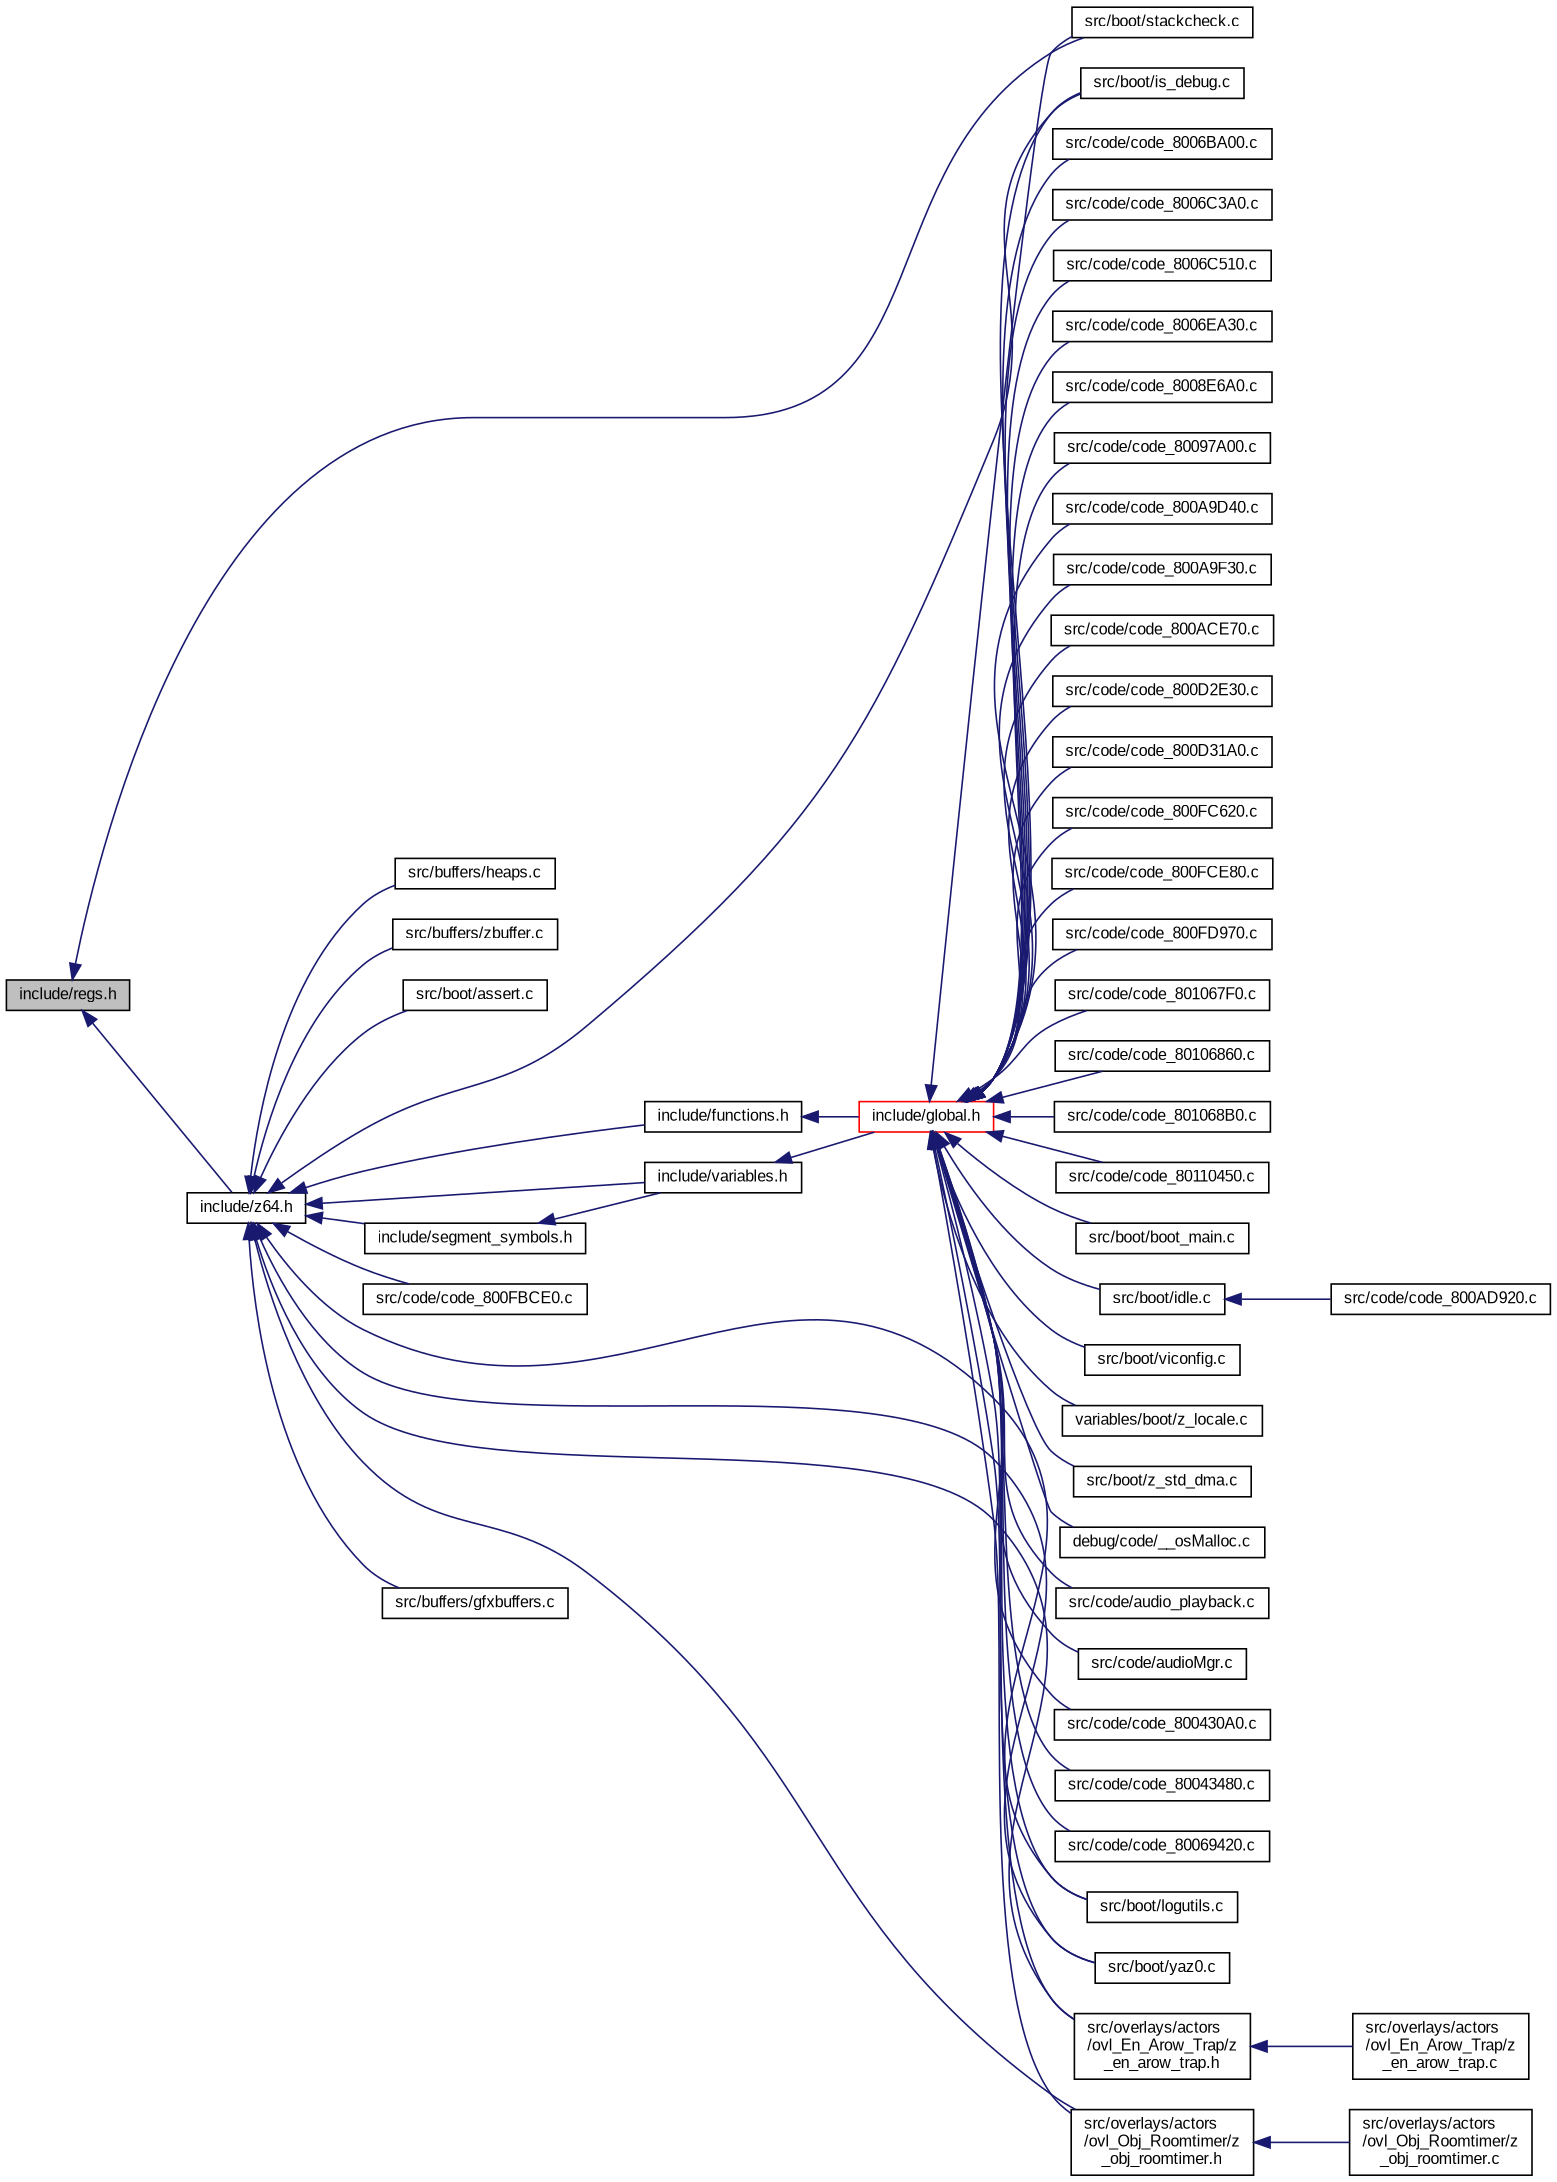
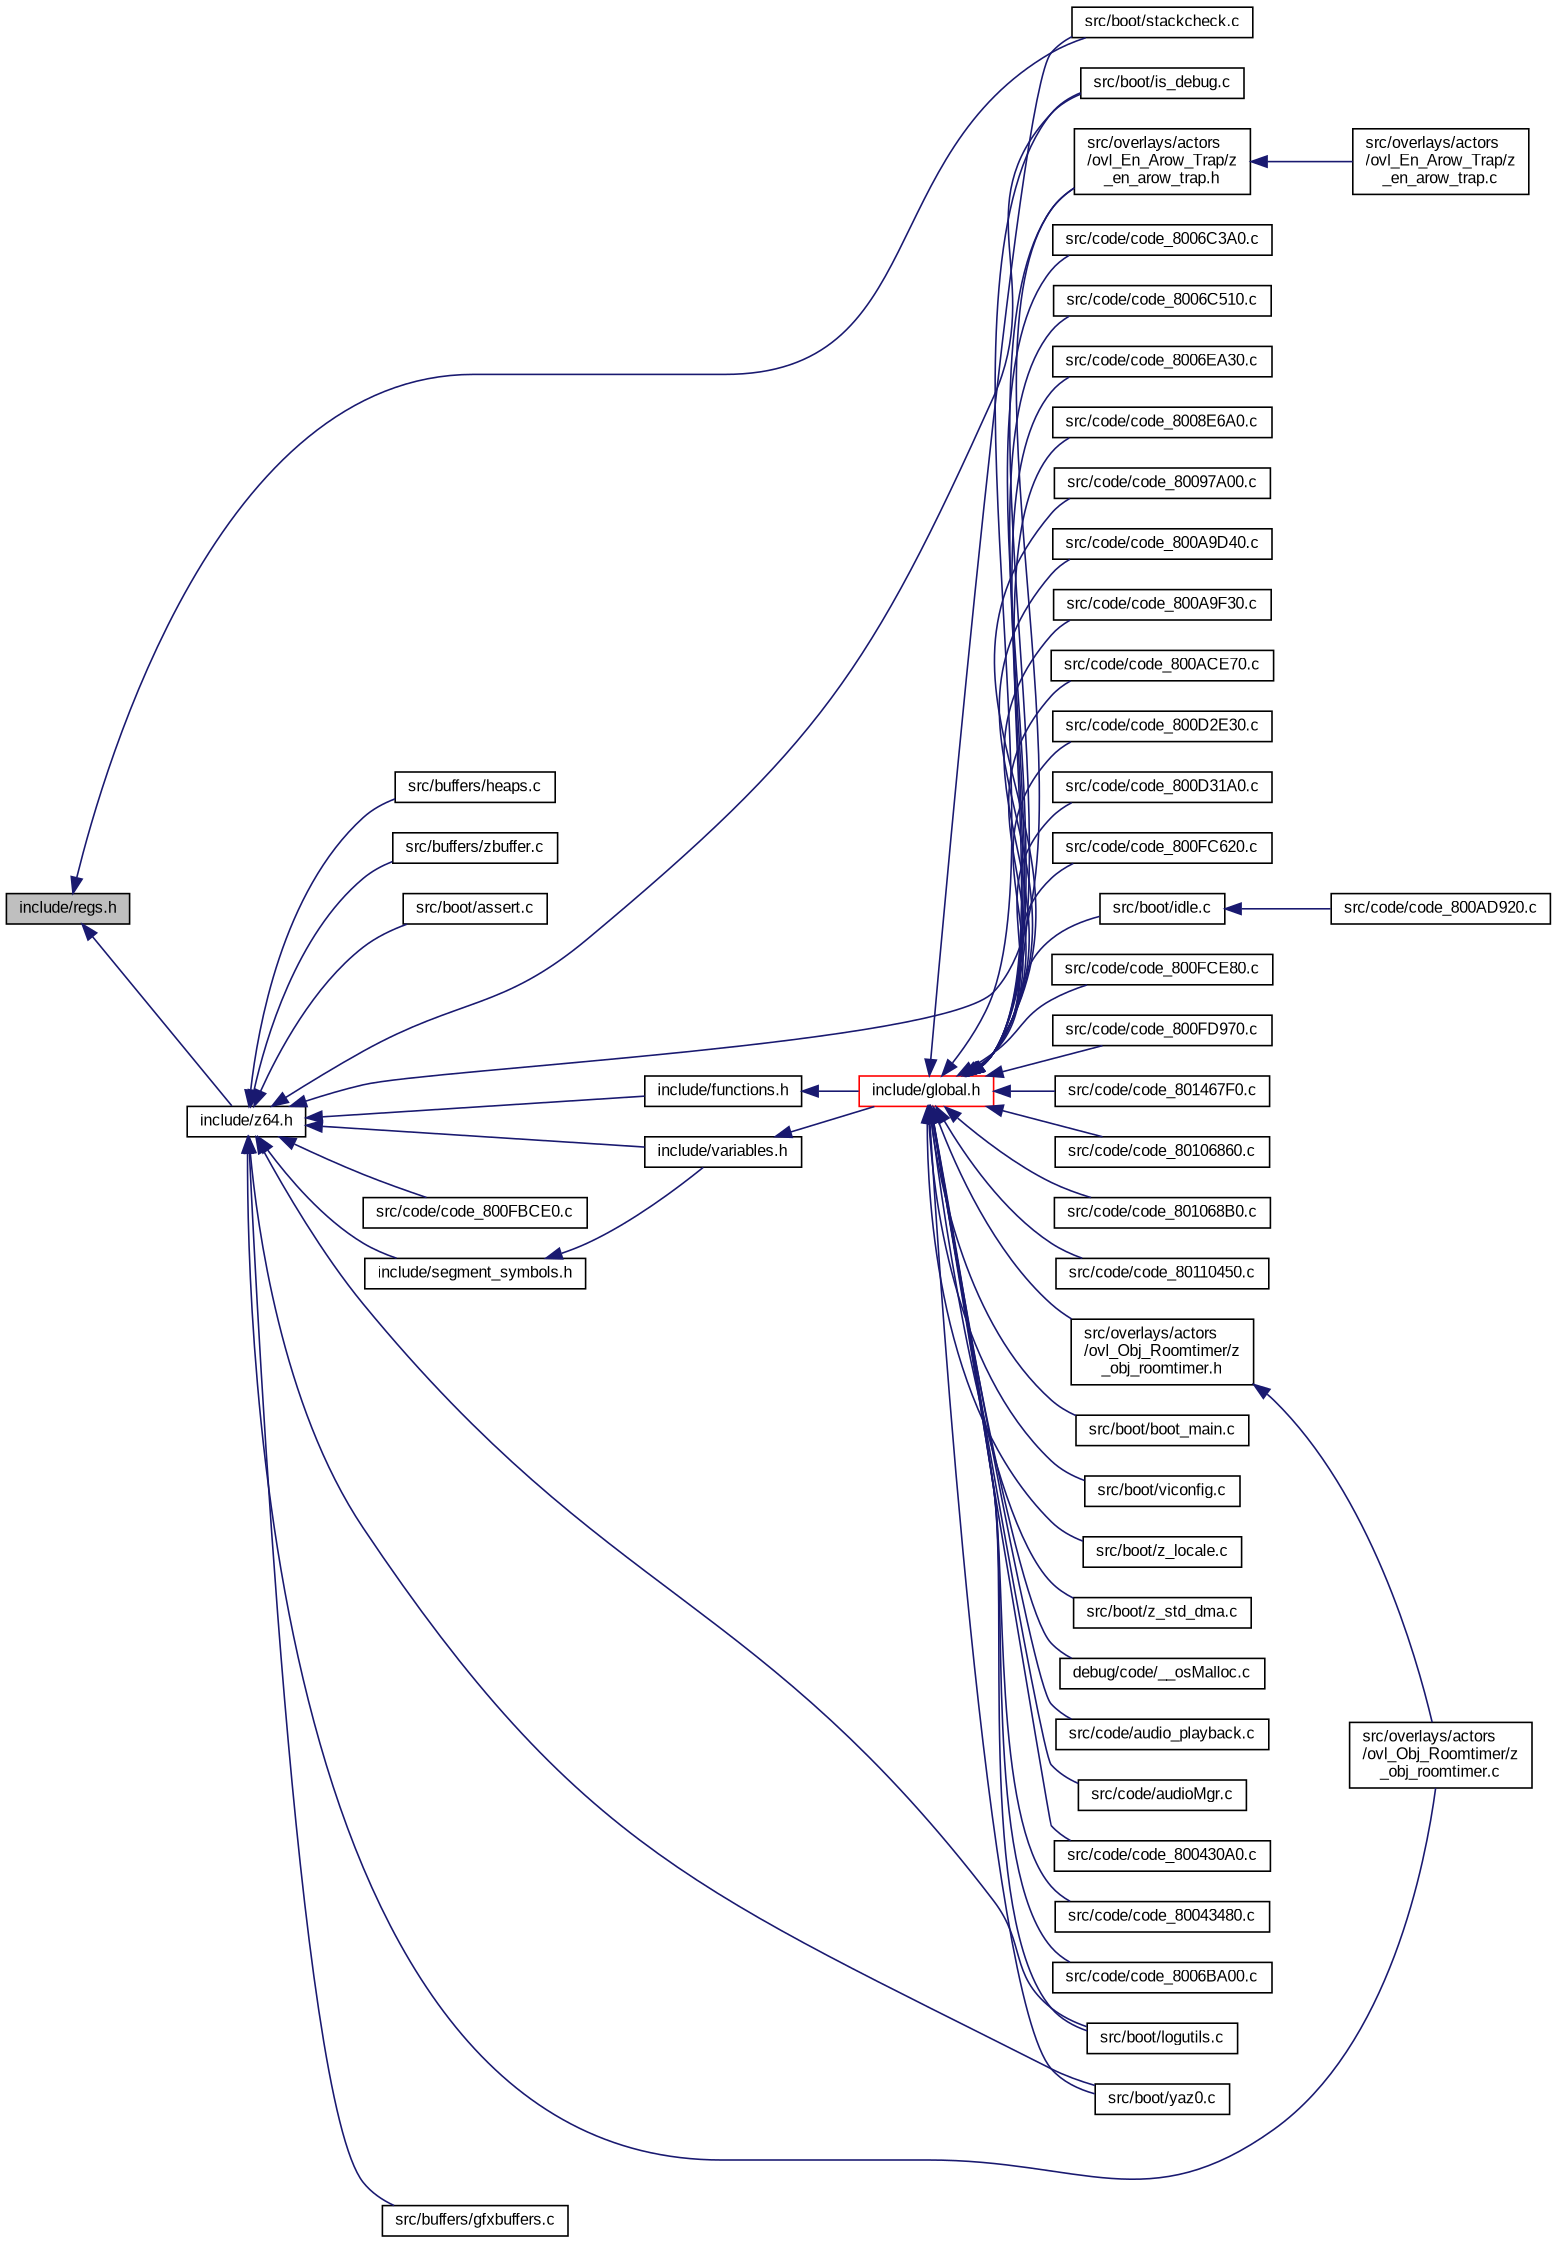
(1162, 995) -> (1162, 1091)
(1162, 1421) -> (1162, 1552)
(673, 1648) -> (592, 2129)
(1162, 1846) -> none
